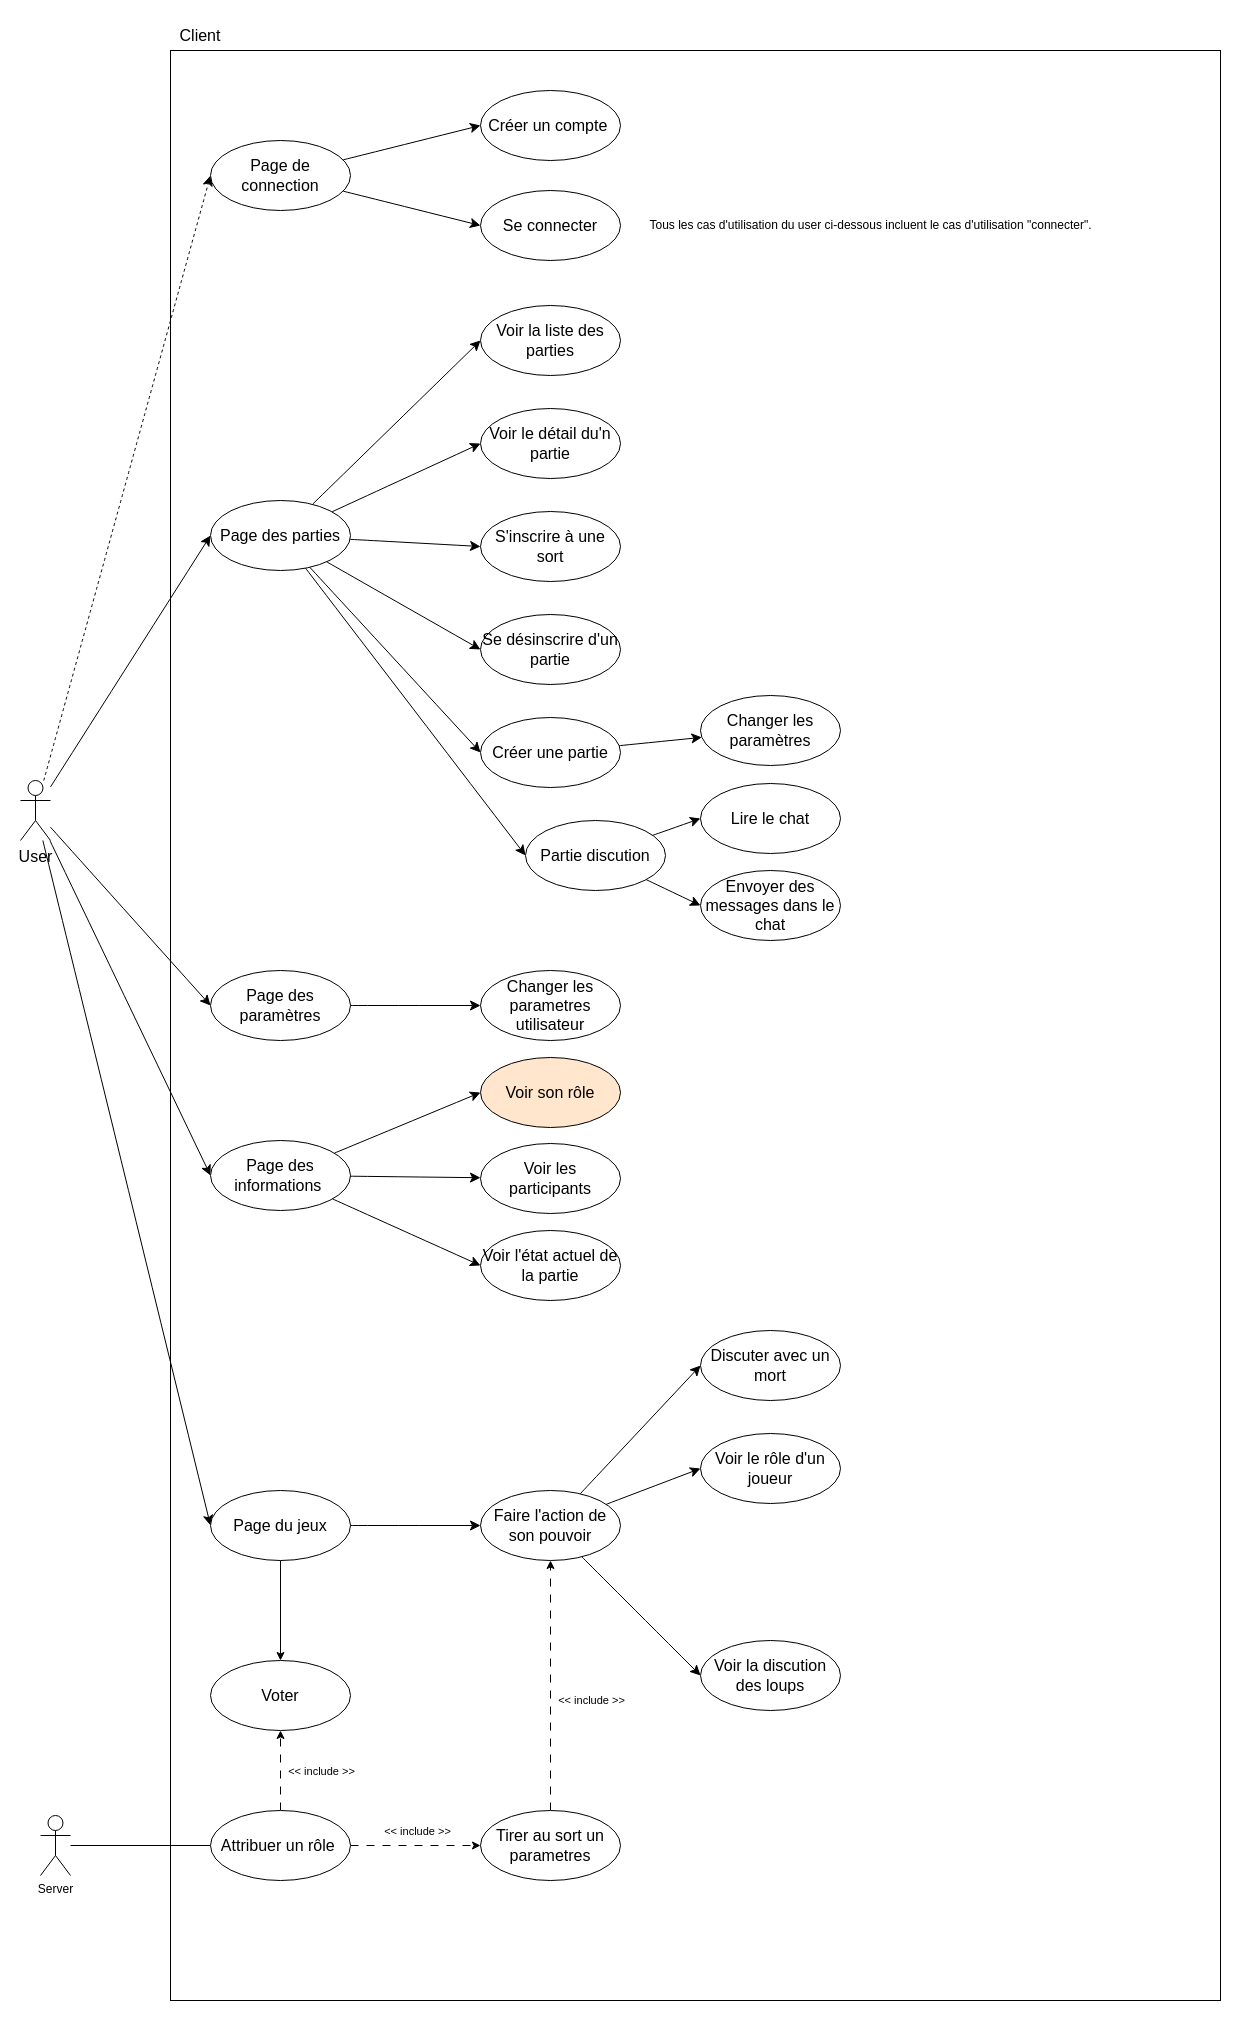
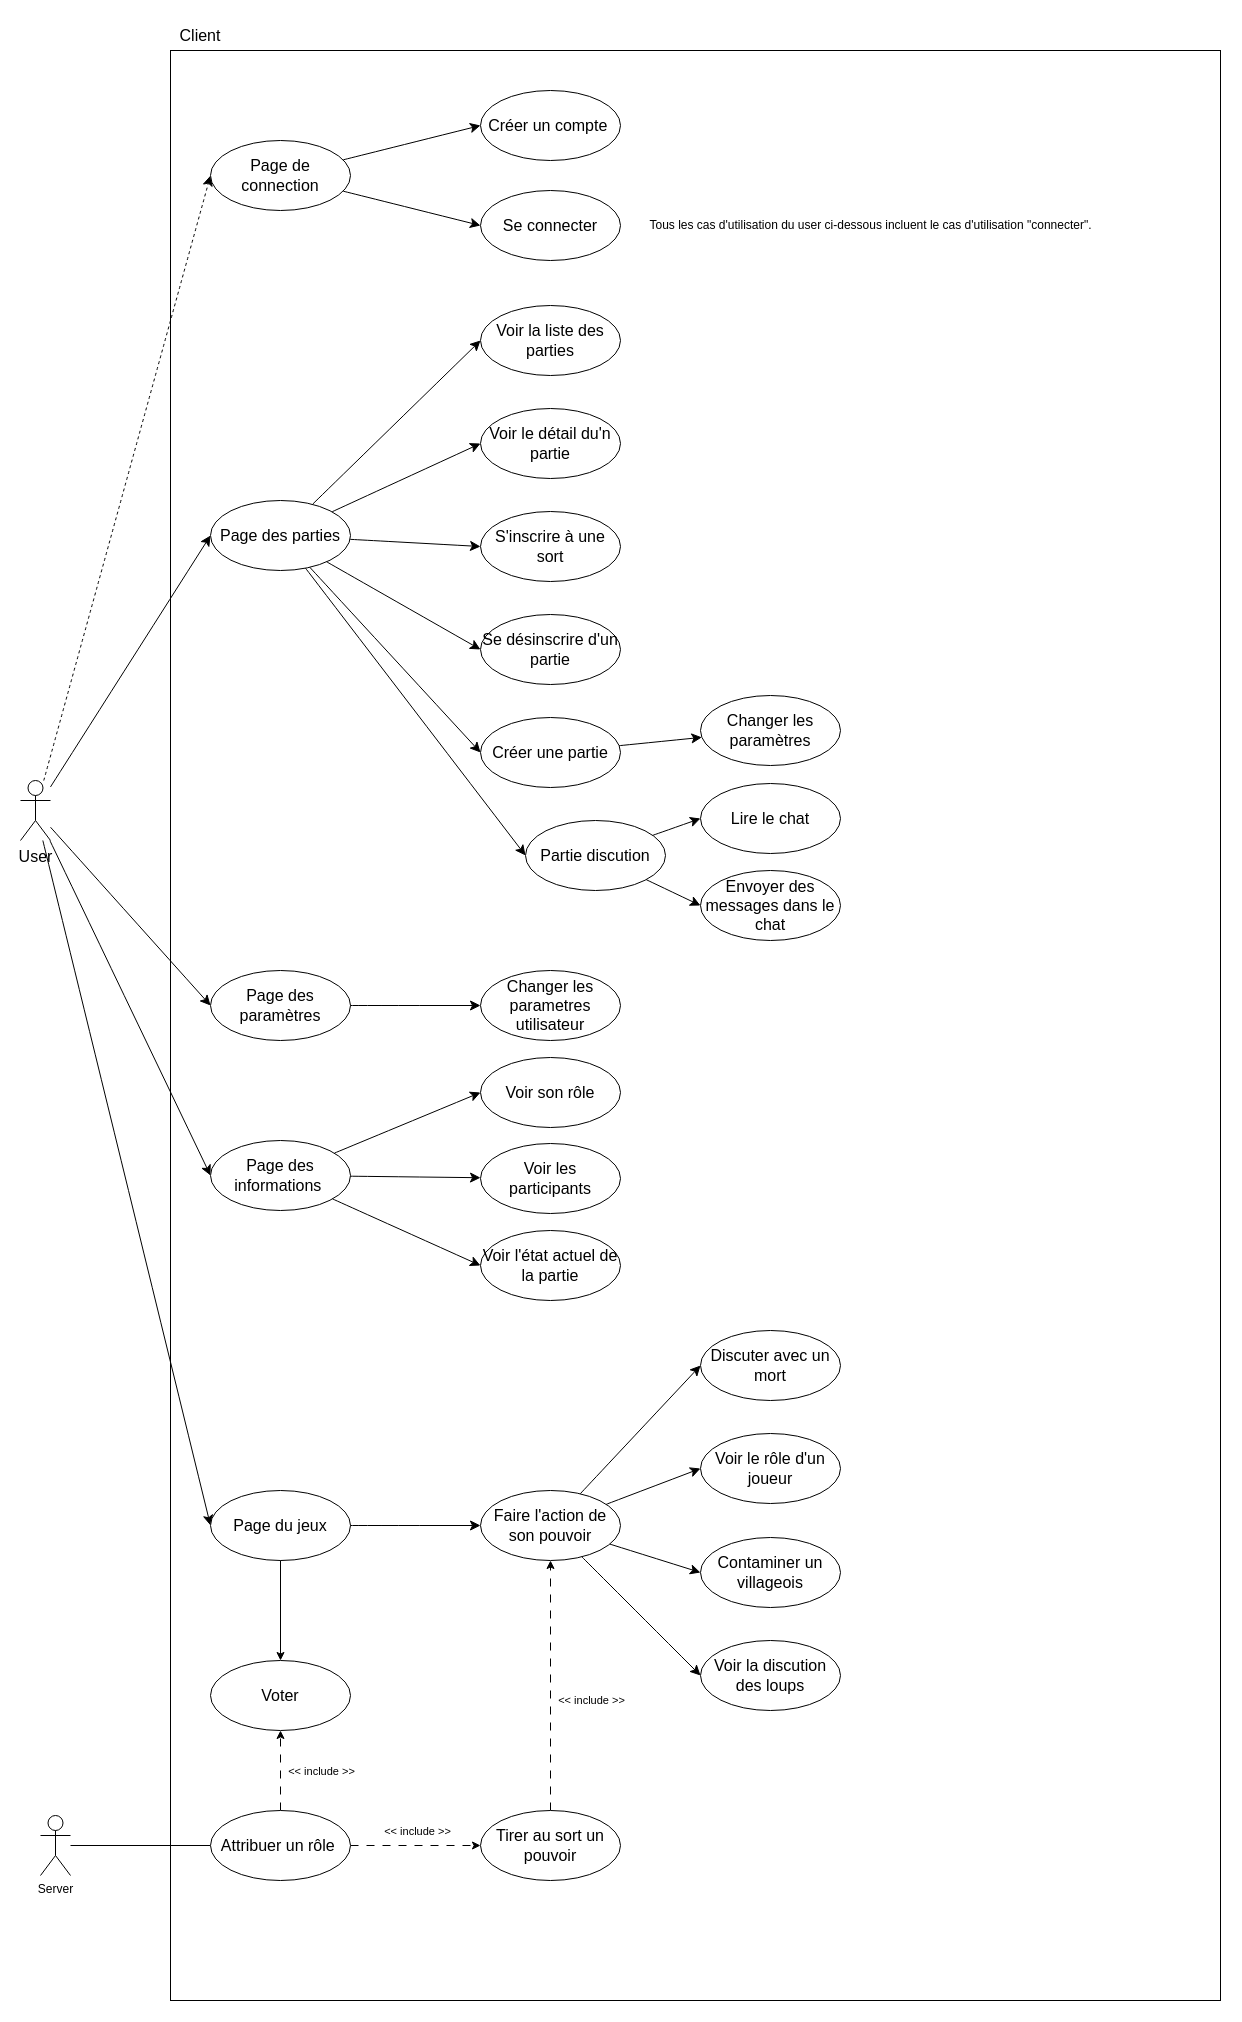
(551, 1093) -> (551, 1093)
none -> (652, 1557)
none -> (771, 1573)
(551, 1846) -> (551, 1846)
